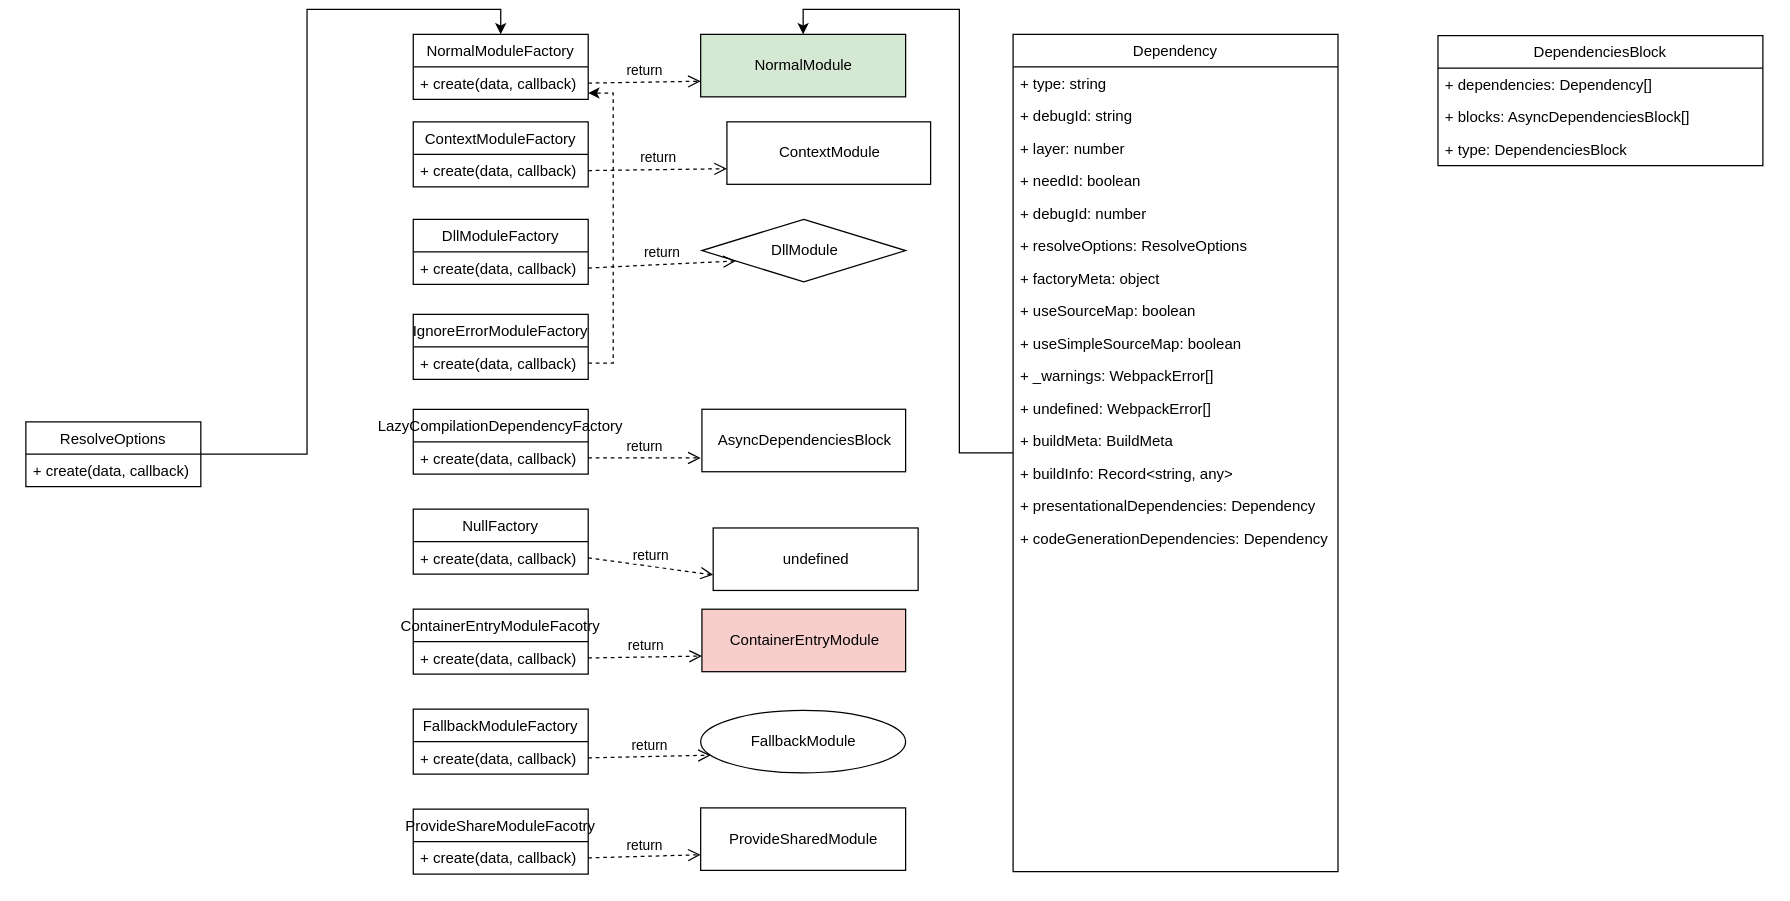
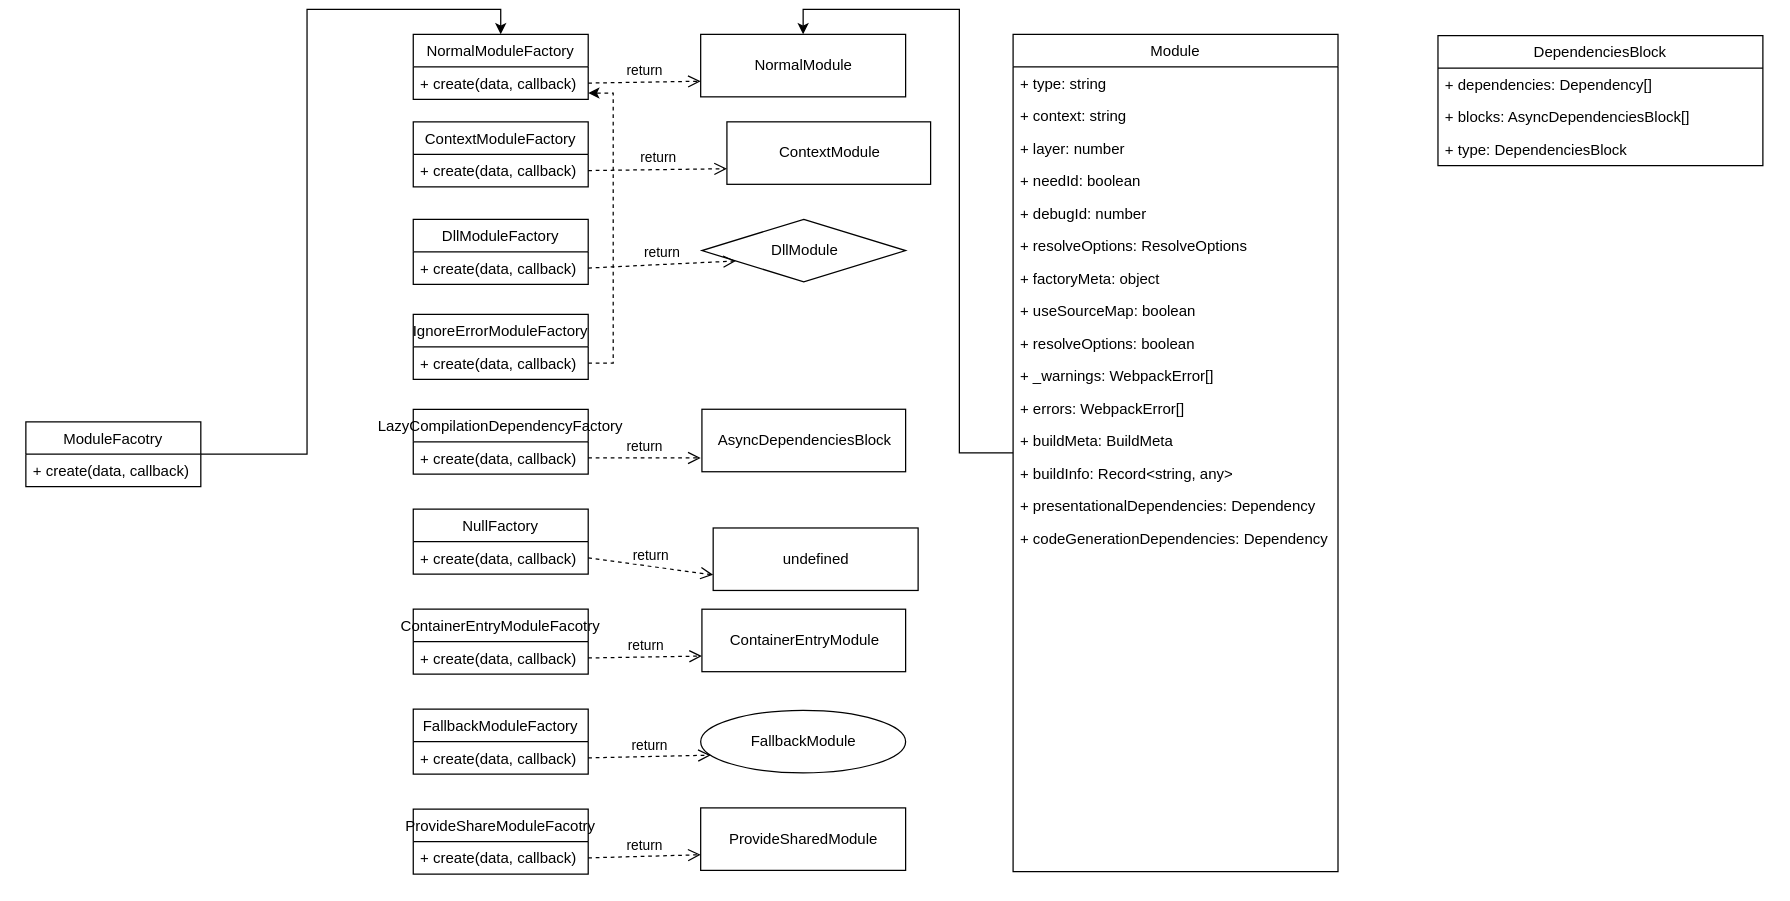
(1175, 51) -> (1175, 51)
(803, 66) -> (803, 66)
(1084, 116) -> (1084, 116)
(1130, 344) -> (1113, 344)
(1126, 409) -> (1115, 409)
(113, 439) -> (113, 439)
(804, 641) -> (804, 641)
